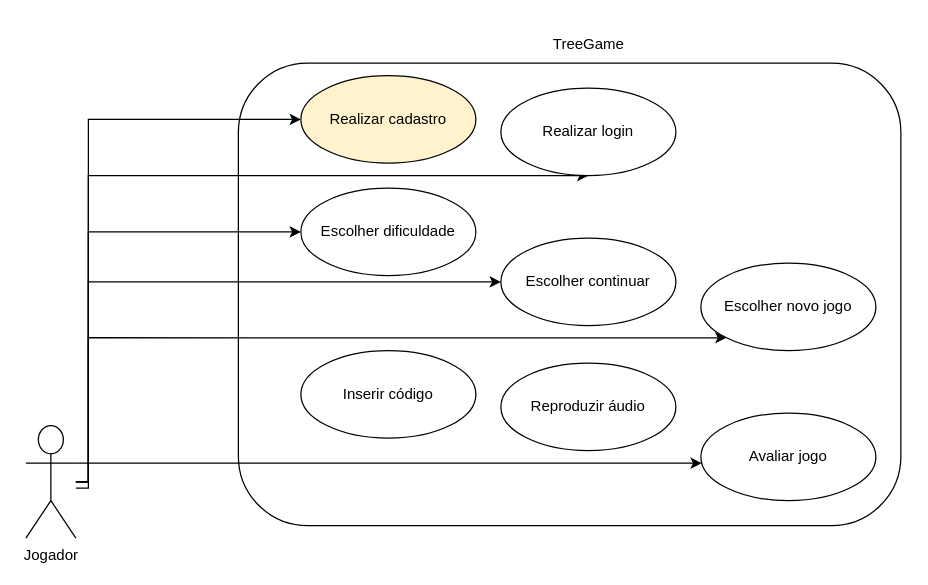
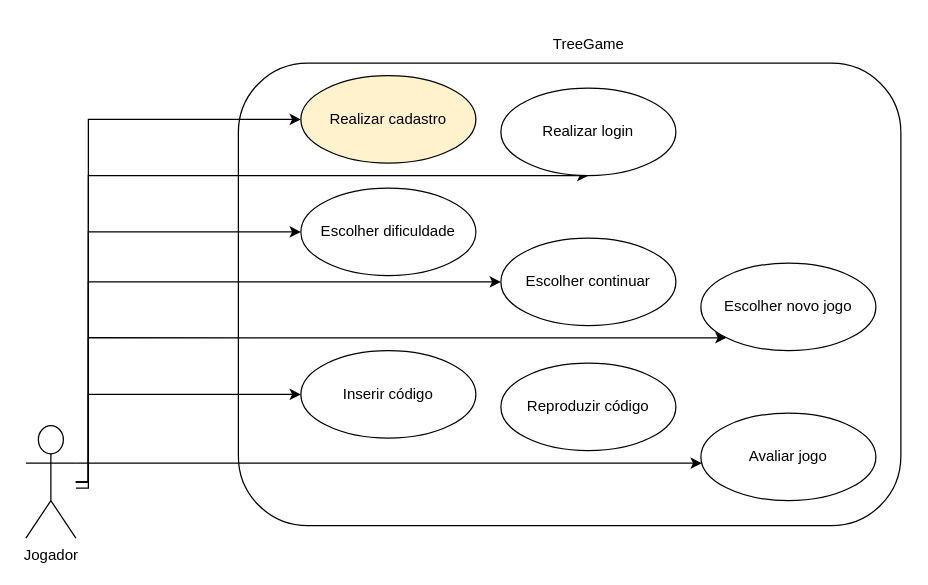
none -> (191, 394)
(588, 407) -> (588, 407)
